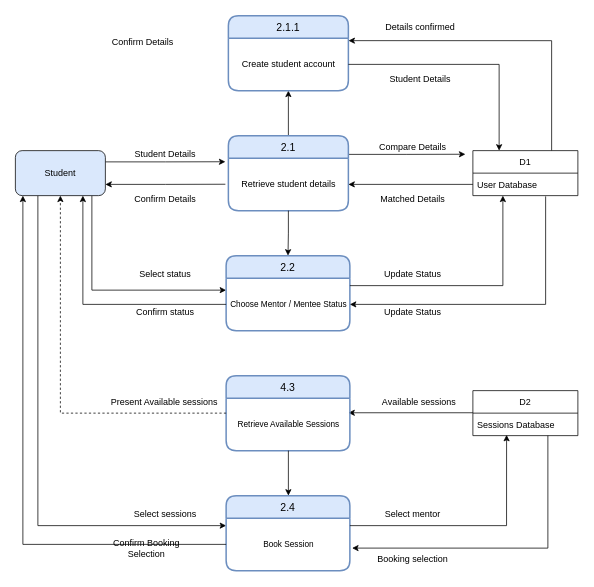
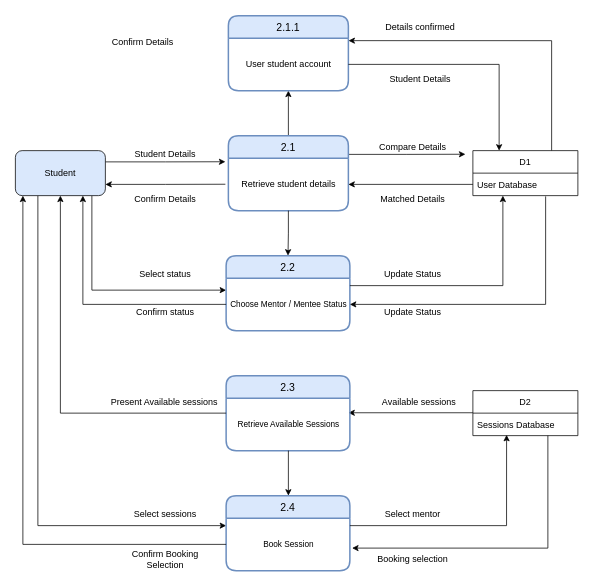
(289, 64) -> (289, 64)
(288, 387) -> (288, 387)
(60, 389) -> (60, 389)
(147, 548) -> (165, 559)
